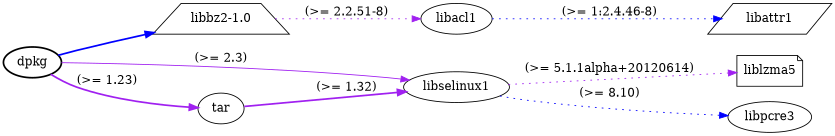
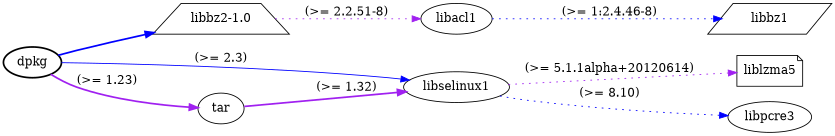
(770, 19) -> (770, 19)
(231, 68) -> (231, 68)
